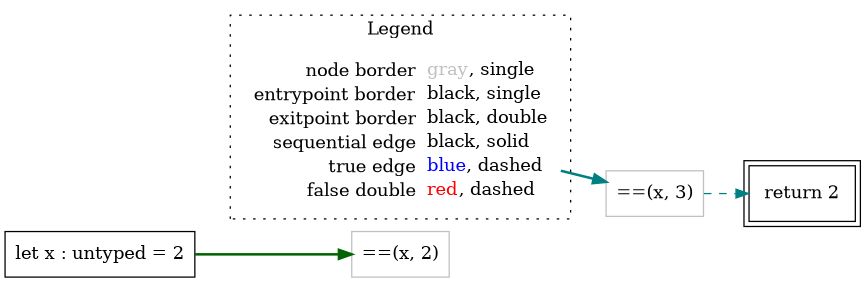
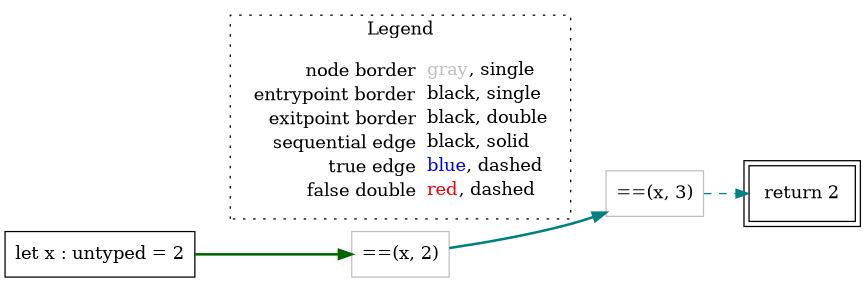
(579, 175) -> (522, 235)
